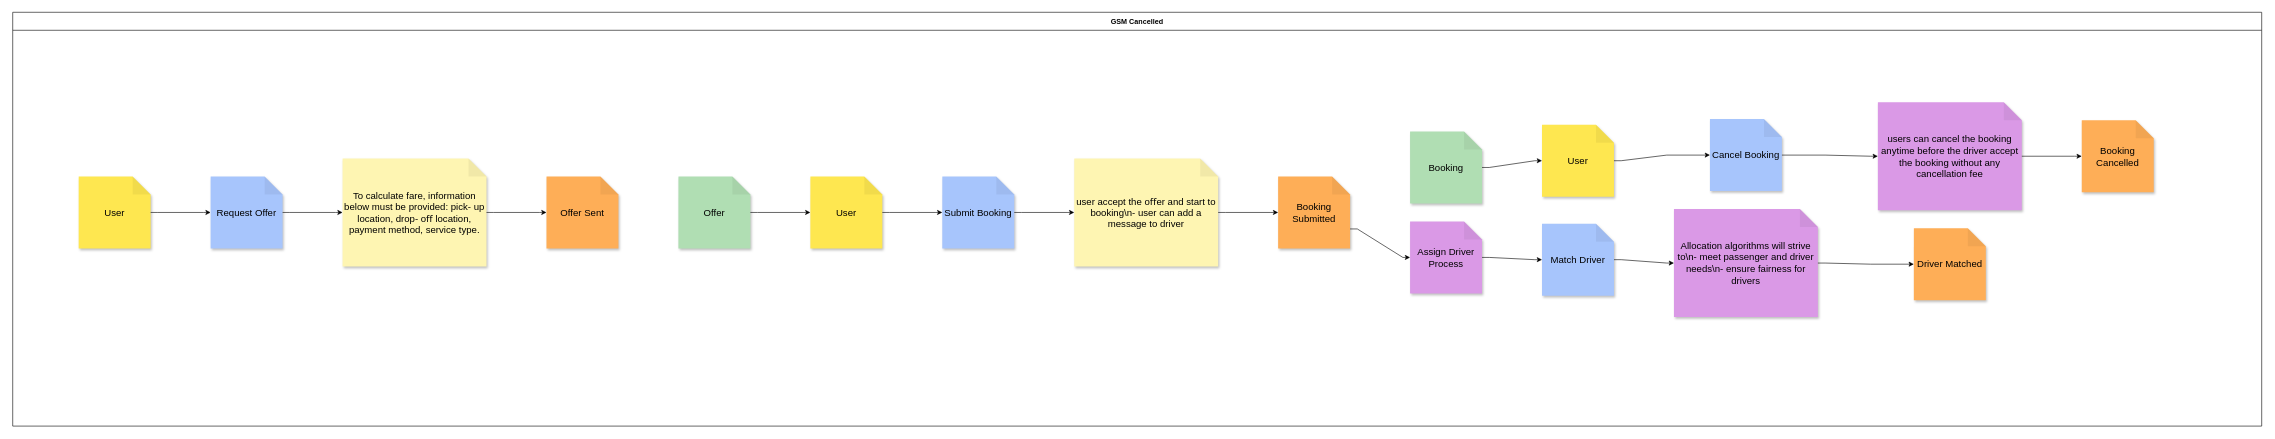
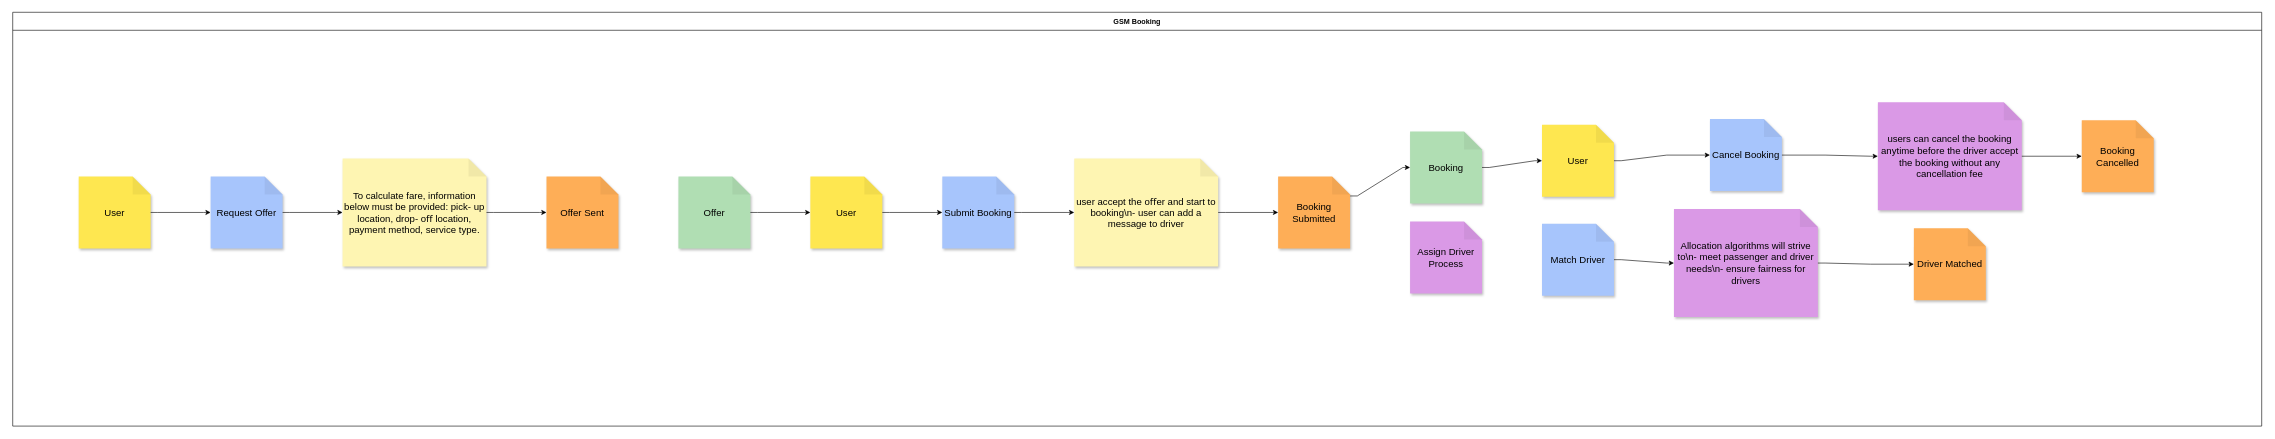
(1137, 22) -> (1137, 22)
none -> (1382, 181)
(1382, 245) -> none
(1488, 258) -> none
